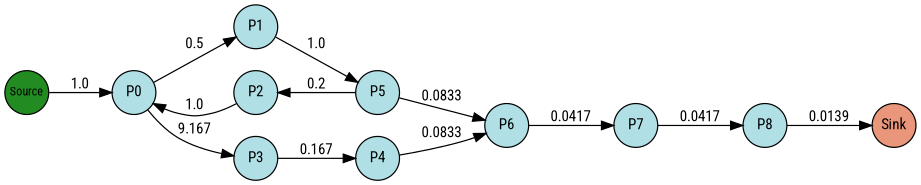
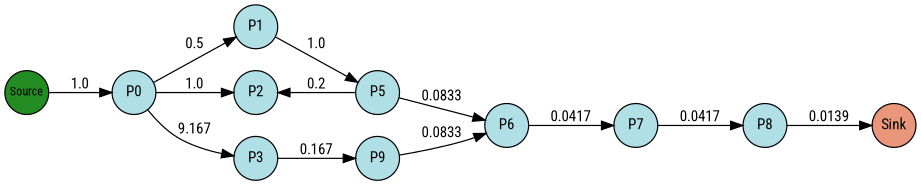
(201, 115) -> (189, 93)
(378, 158) -> (378, 158)
